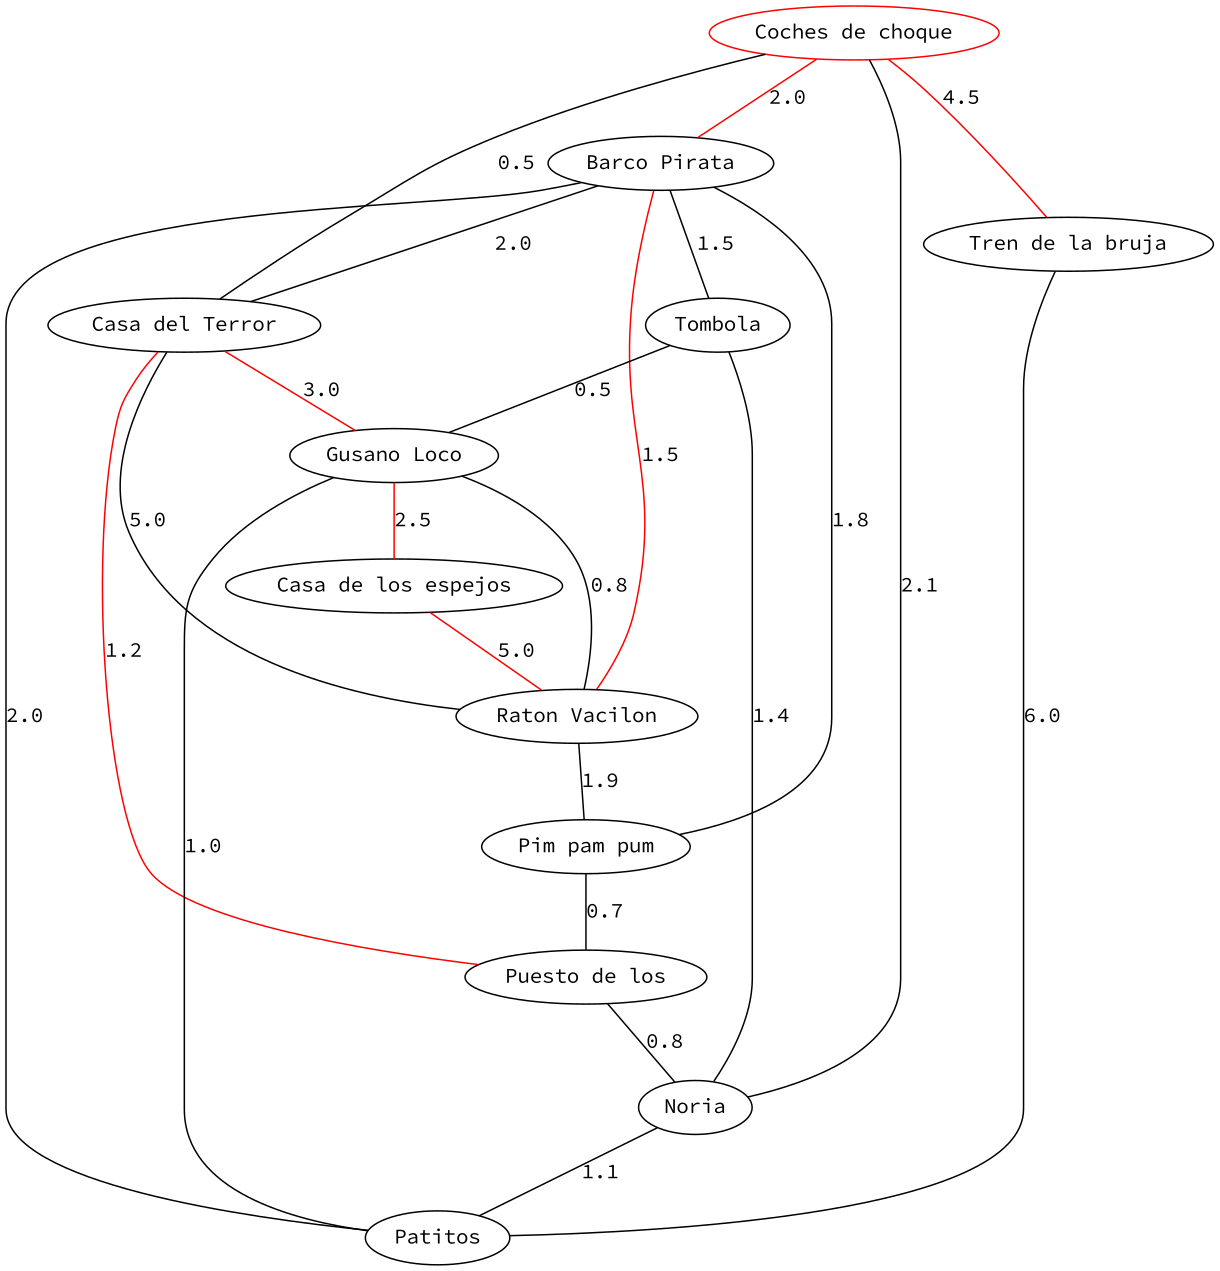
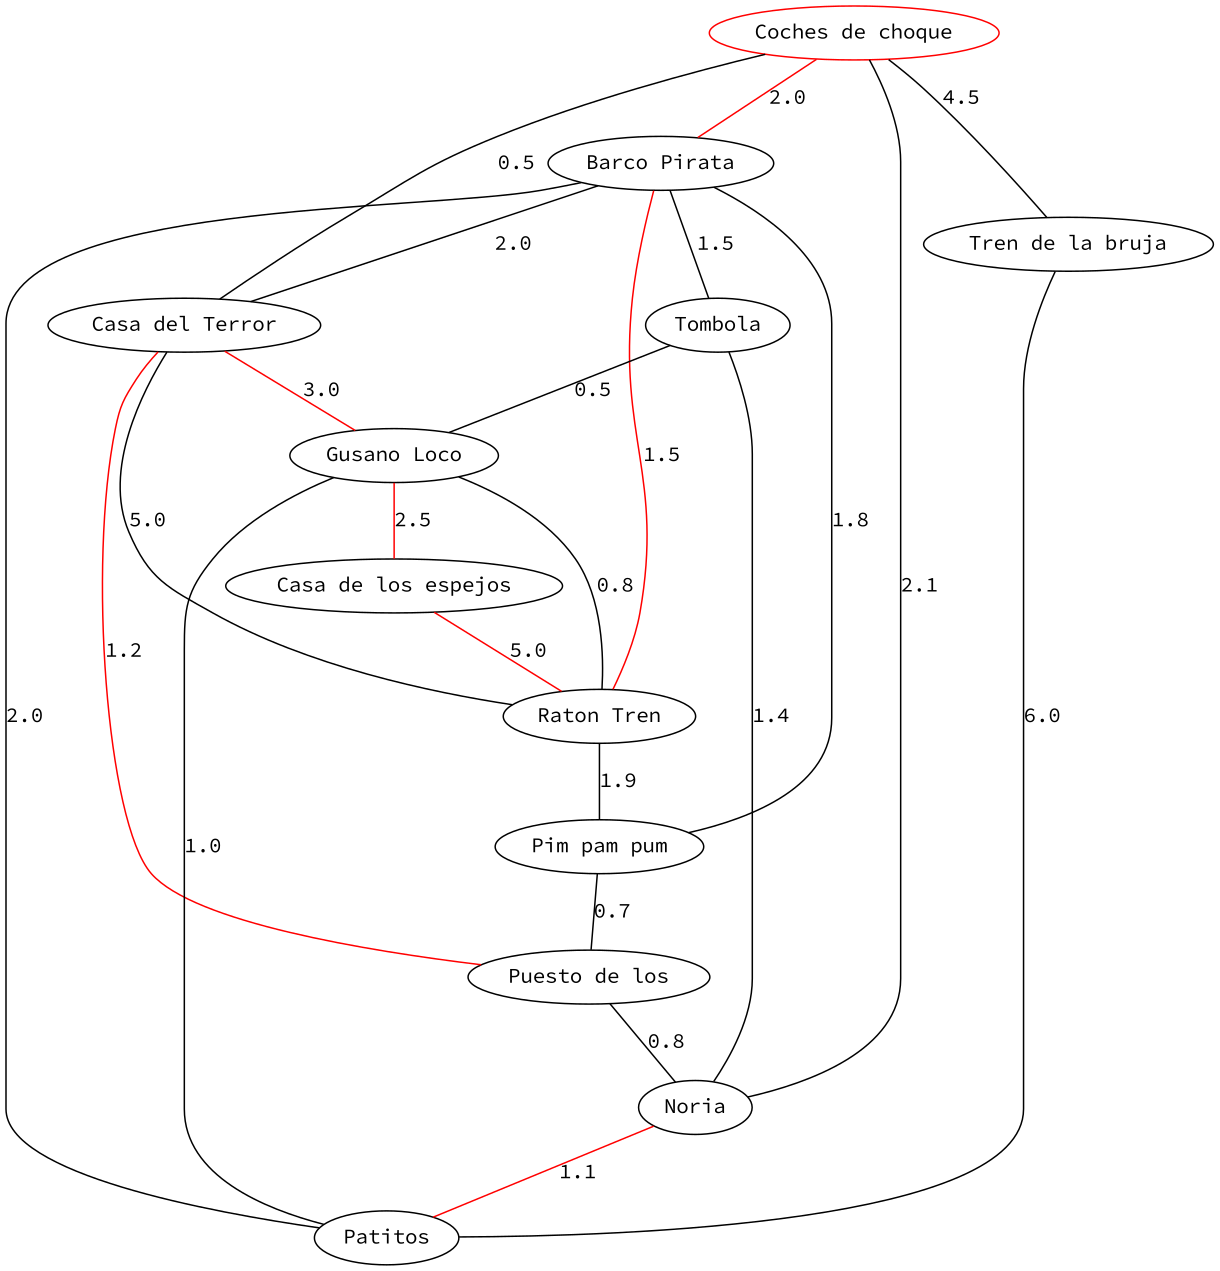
(971, 135) -> (971, 135)
(577, 716) -> (599, 716)
(568, 1172) -> (543, 1172)
